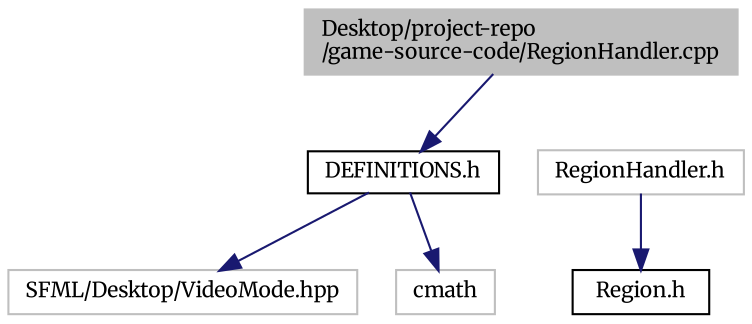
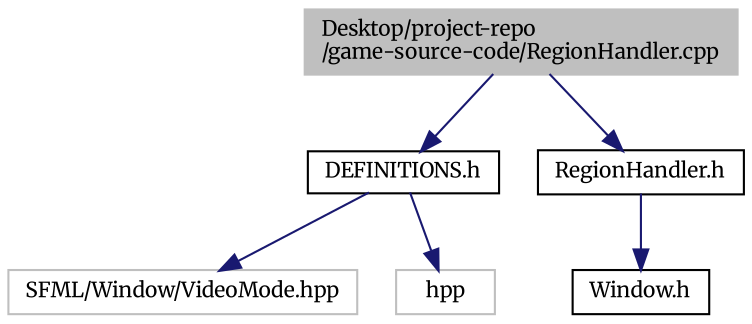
none -> (579, 105)
(641, 172) -> (641, 172)
(183, 292) -> (183, 292)
(445, 292) -> (445, 292)
(641, 292) -> (641, 292)
